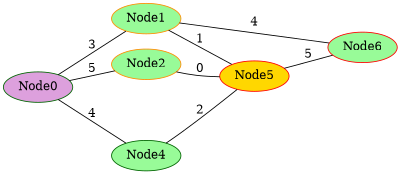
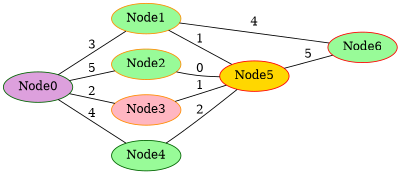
none -> (146, 110)
